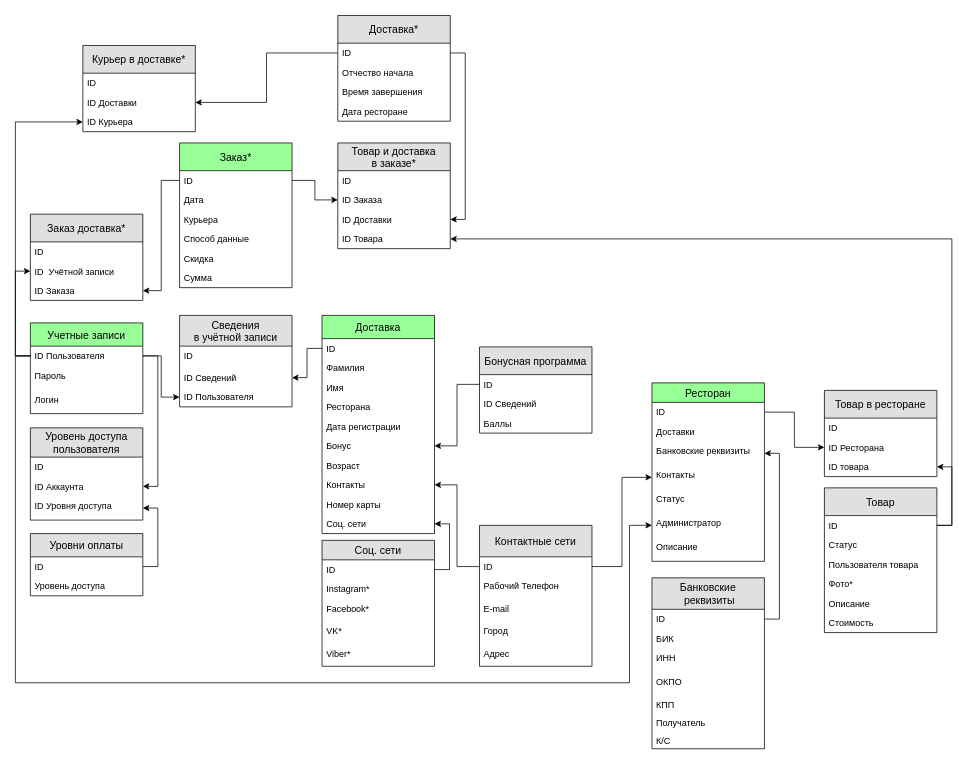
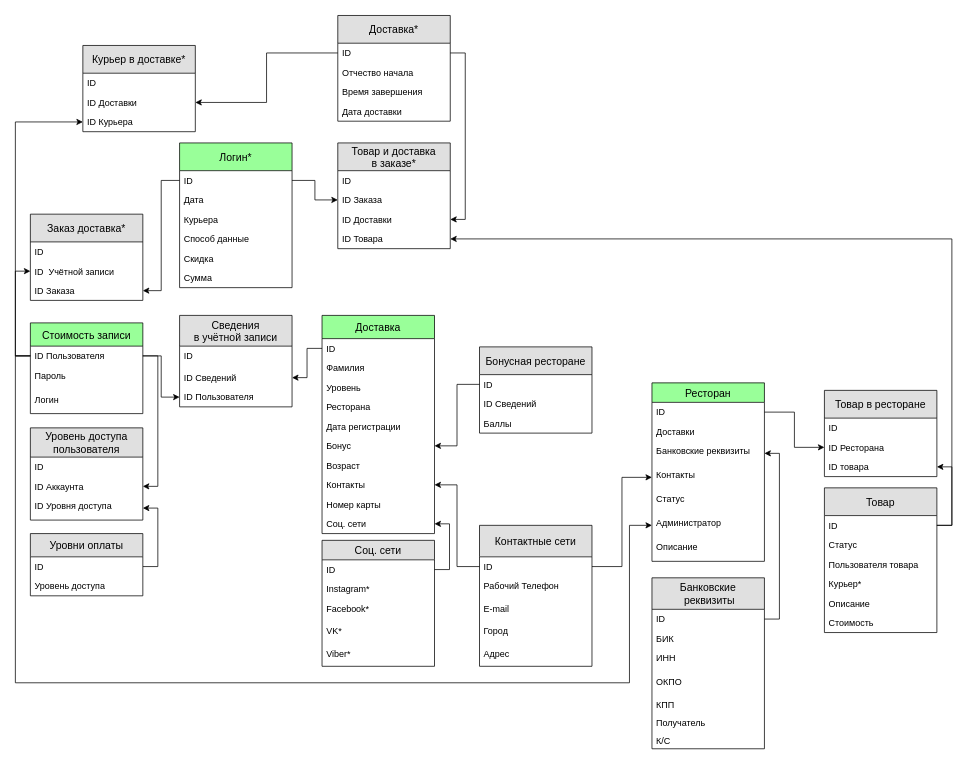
(376, 112) -> (374, 112)
(236, 157) -> (236, 157)
(86, 335) -> (86, 335)
(536, 361) -> (536, 361)
(334, 388) -> (344, 388)
(841, 584) -> (846, 584)
